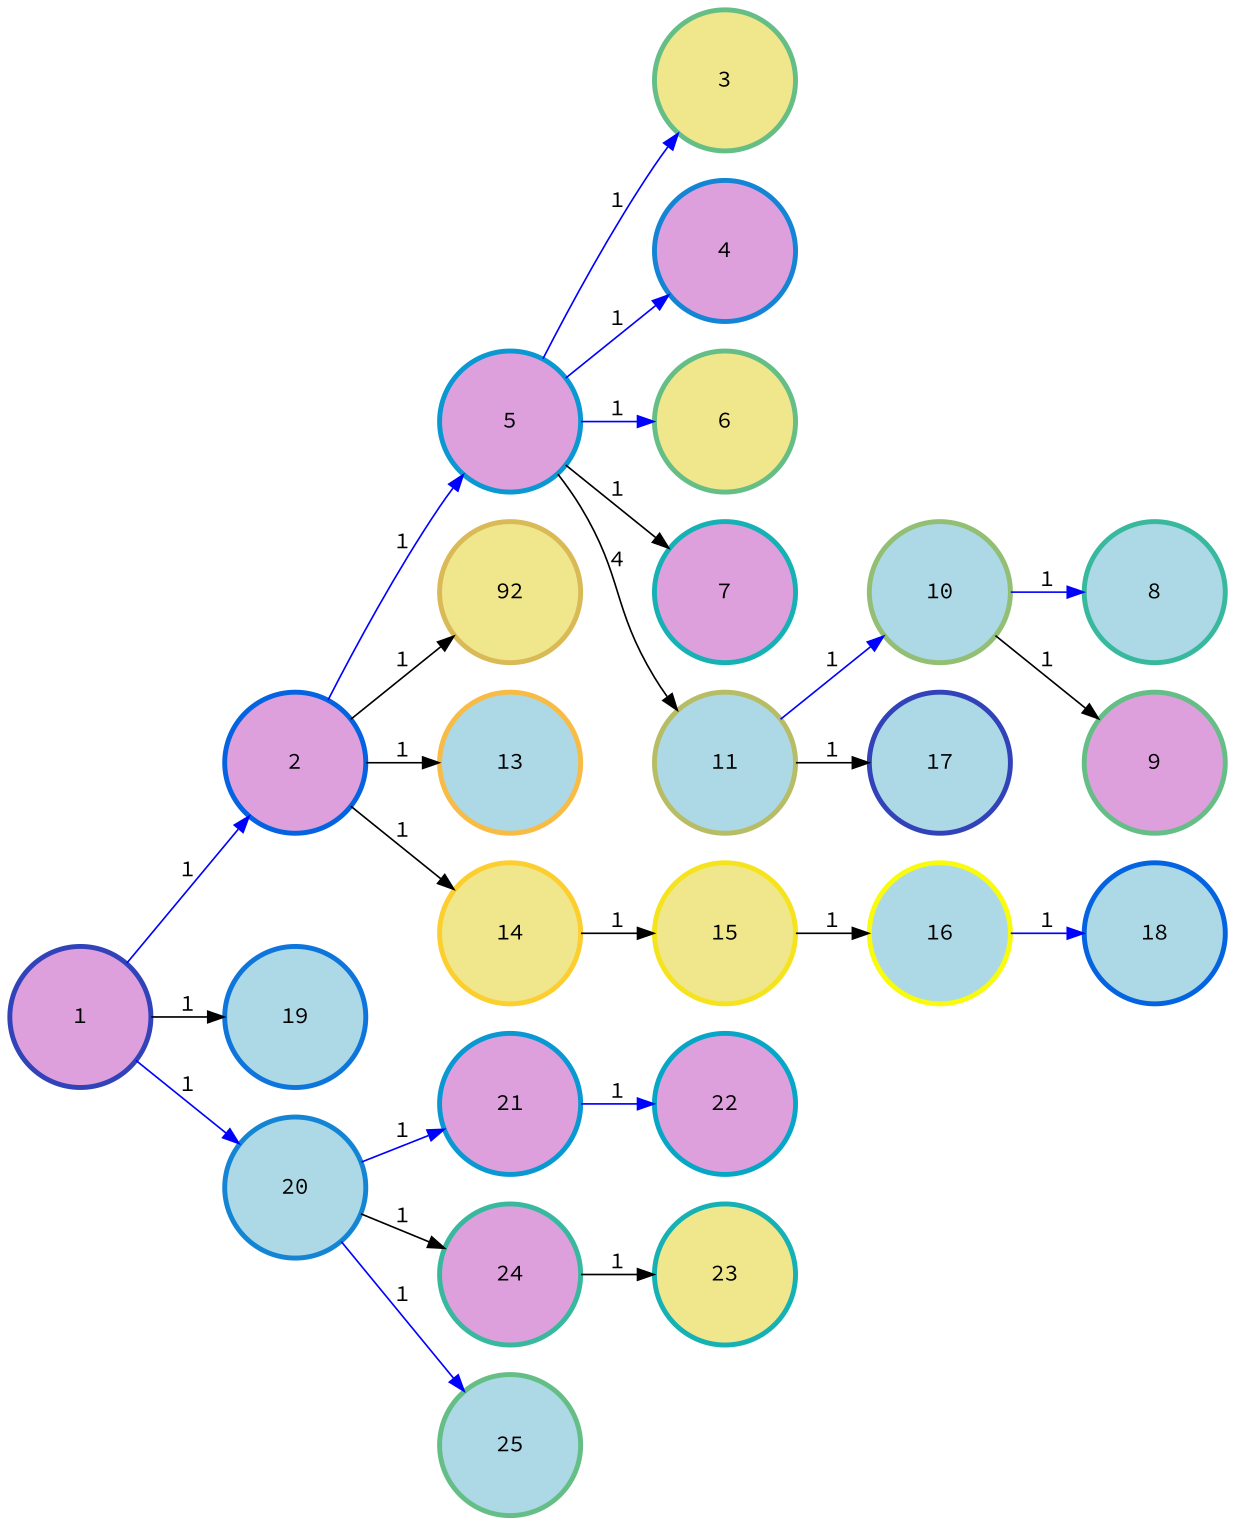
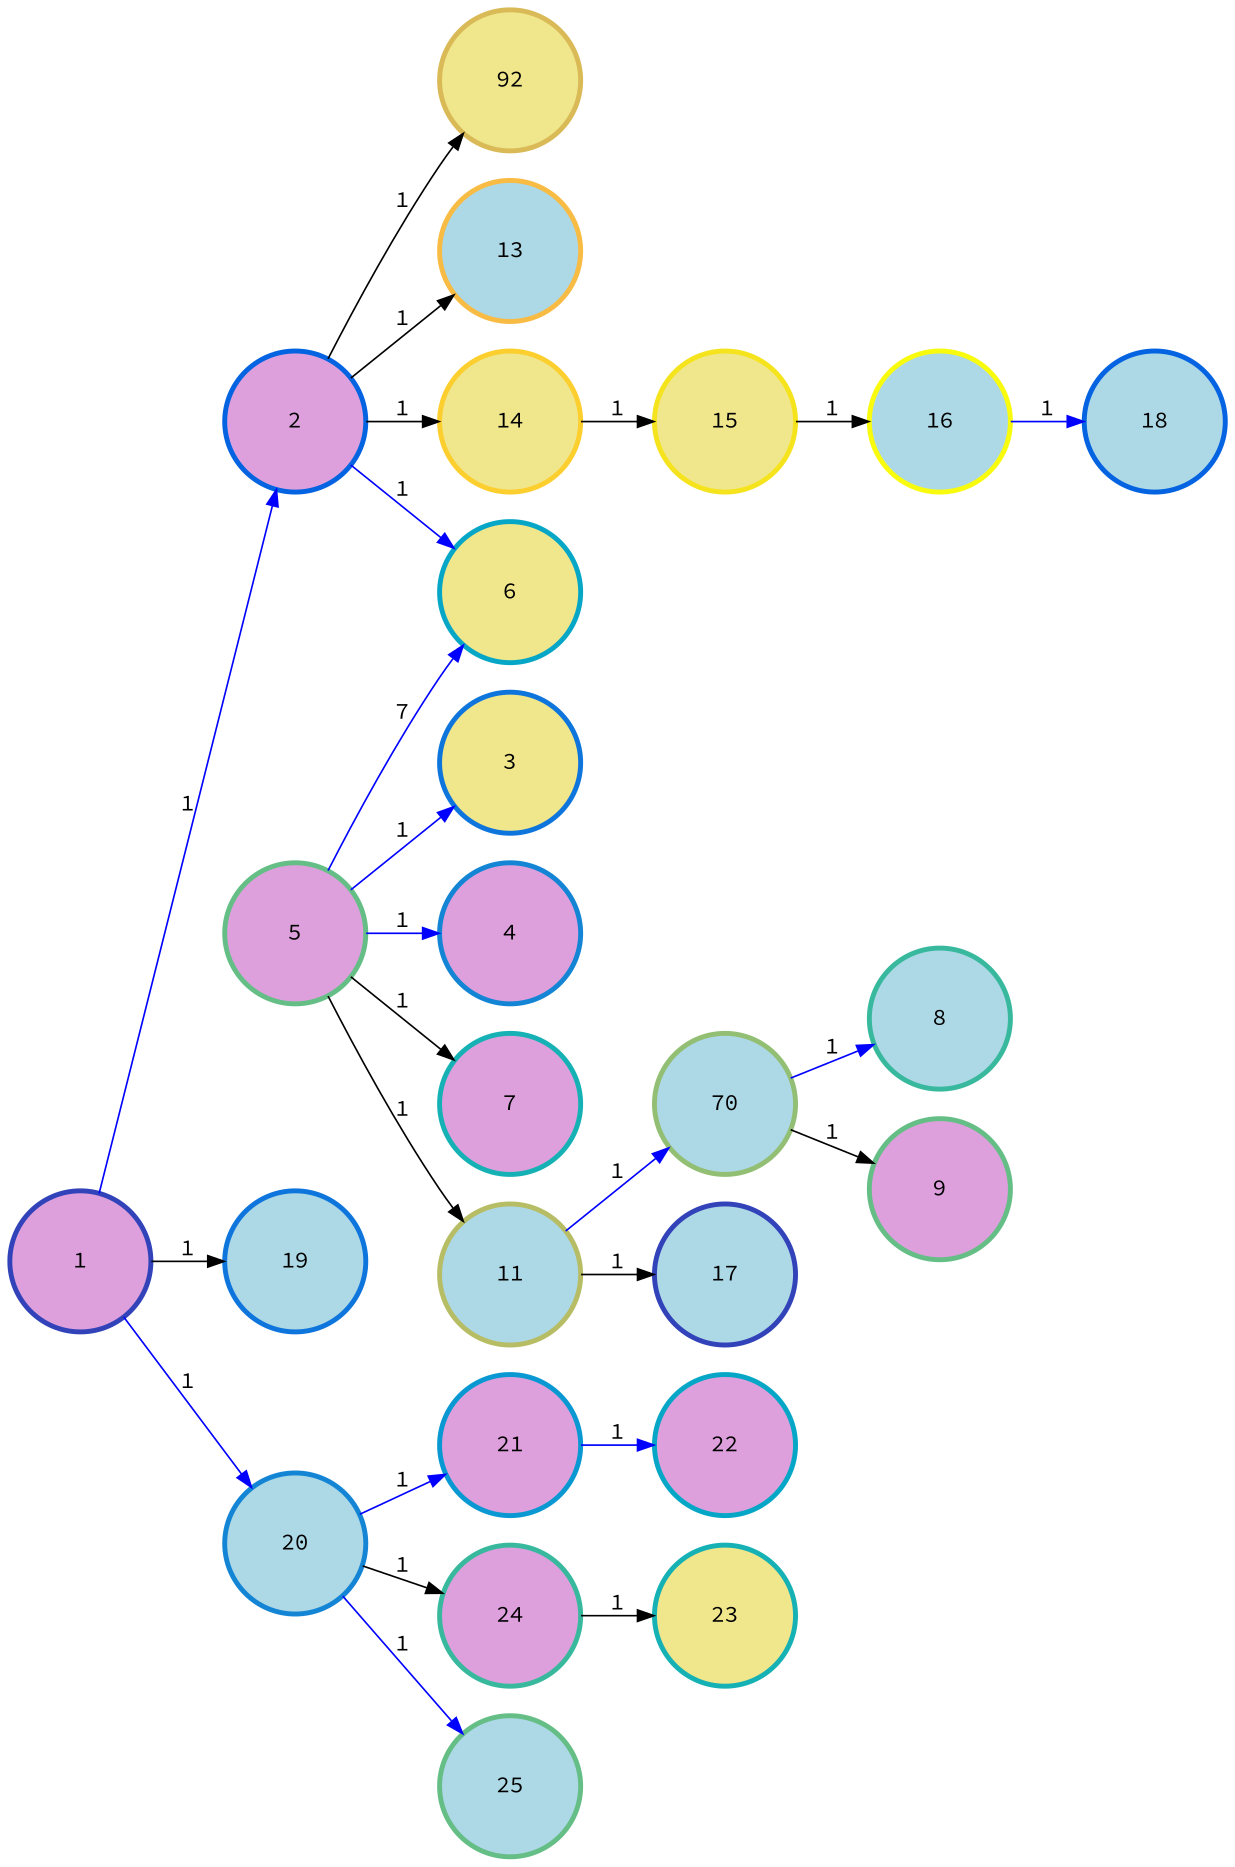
(725, 80) -> (510, 763)
(618, 409) -> (403, 713)
(510, 422) -> (295, 933)
(725, 422) -> (510, 592)
(618, 560) -> (403, 1110)
(387, 592) -> (396, 501)
(940, 592) -> (725, 1104)
